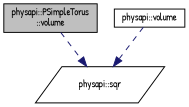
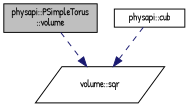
(150, 18) -> (150, 18)
(100, 85) -> (100, 85)
